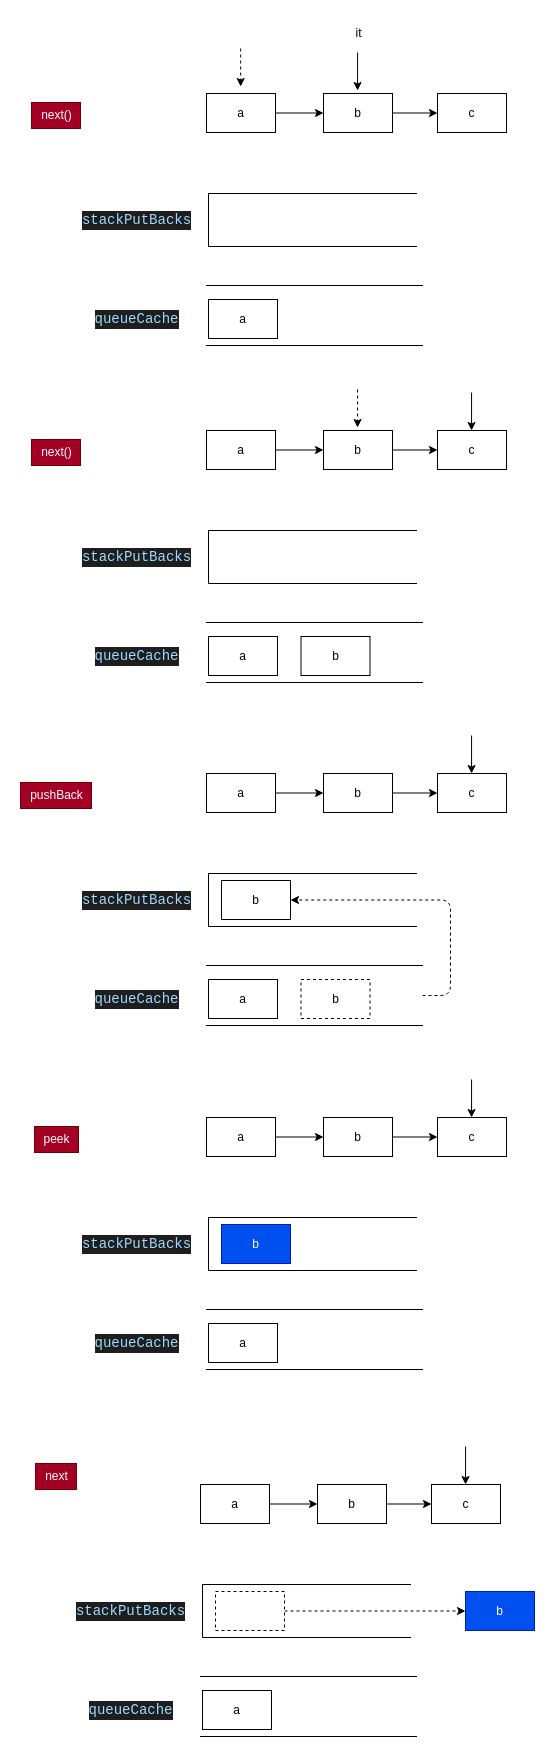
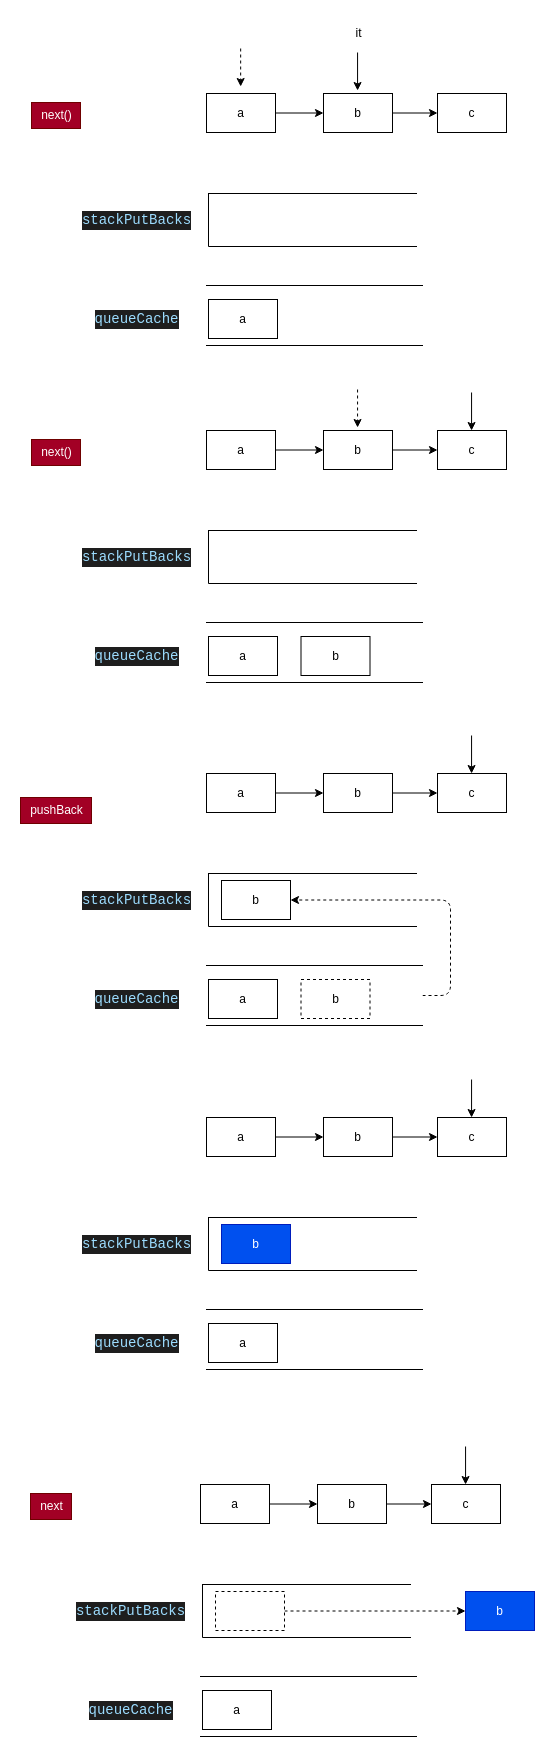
(56, 796) -> (56, 811)
(57, 1140) -> none
(56, 1477) -> (51, 1507)
